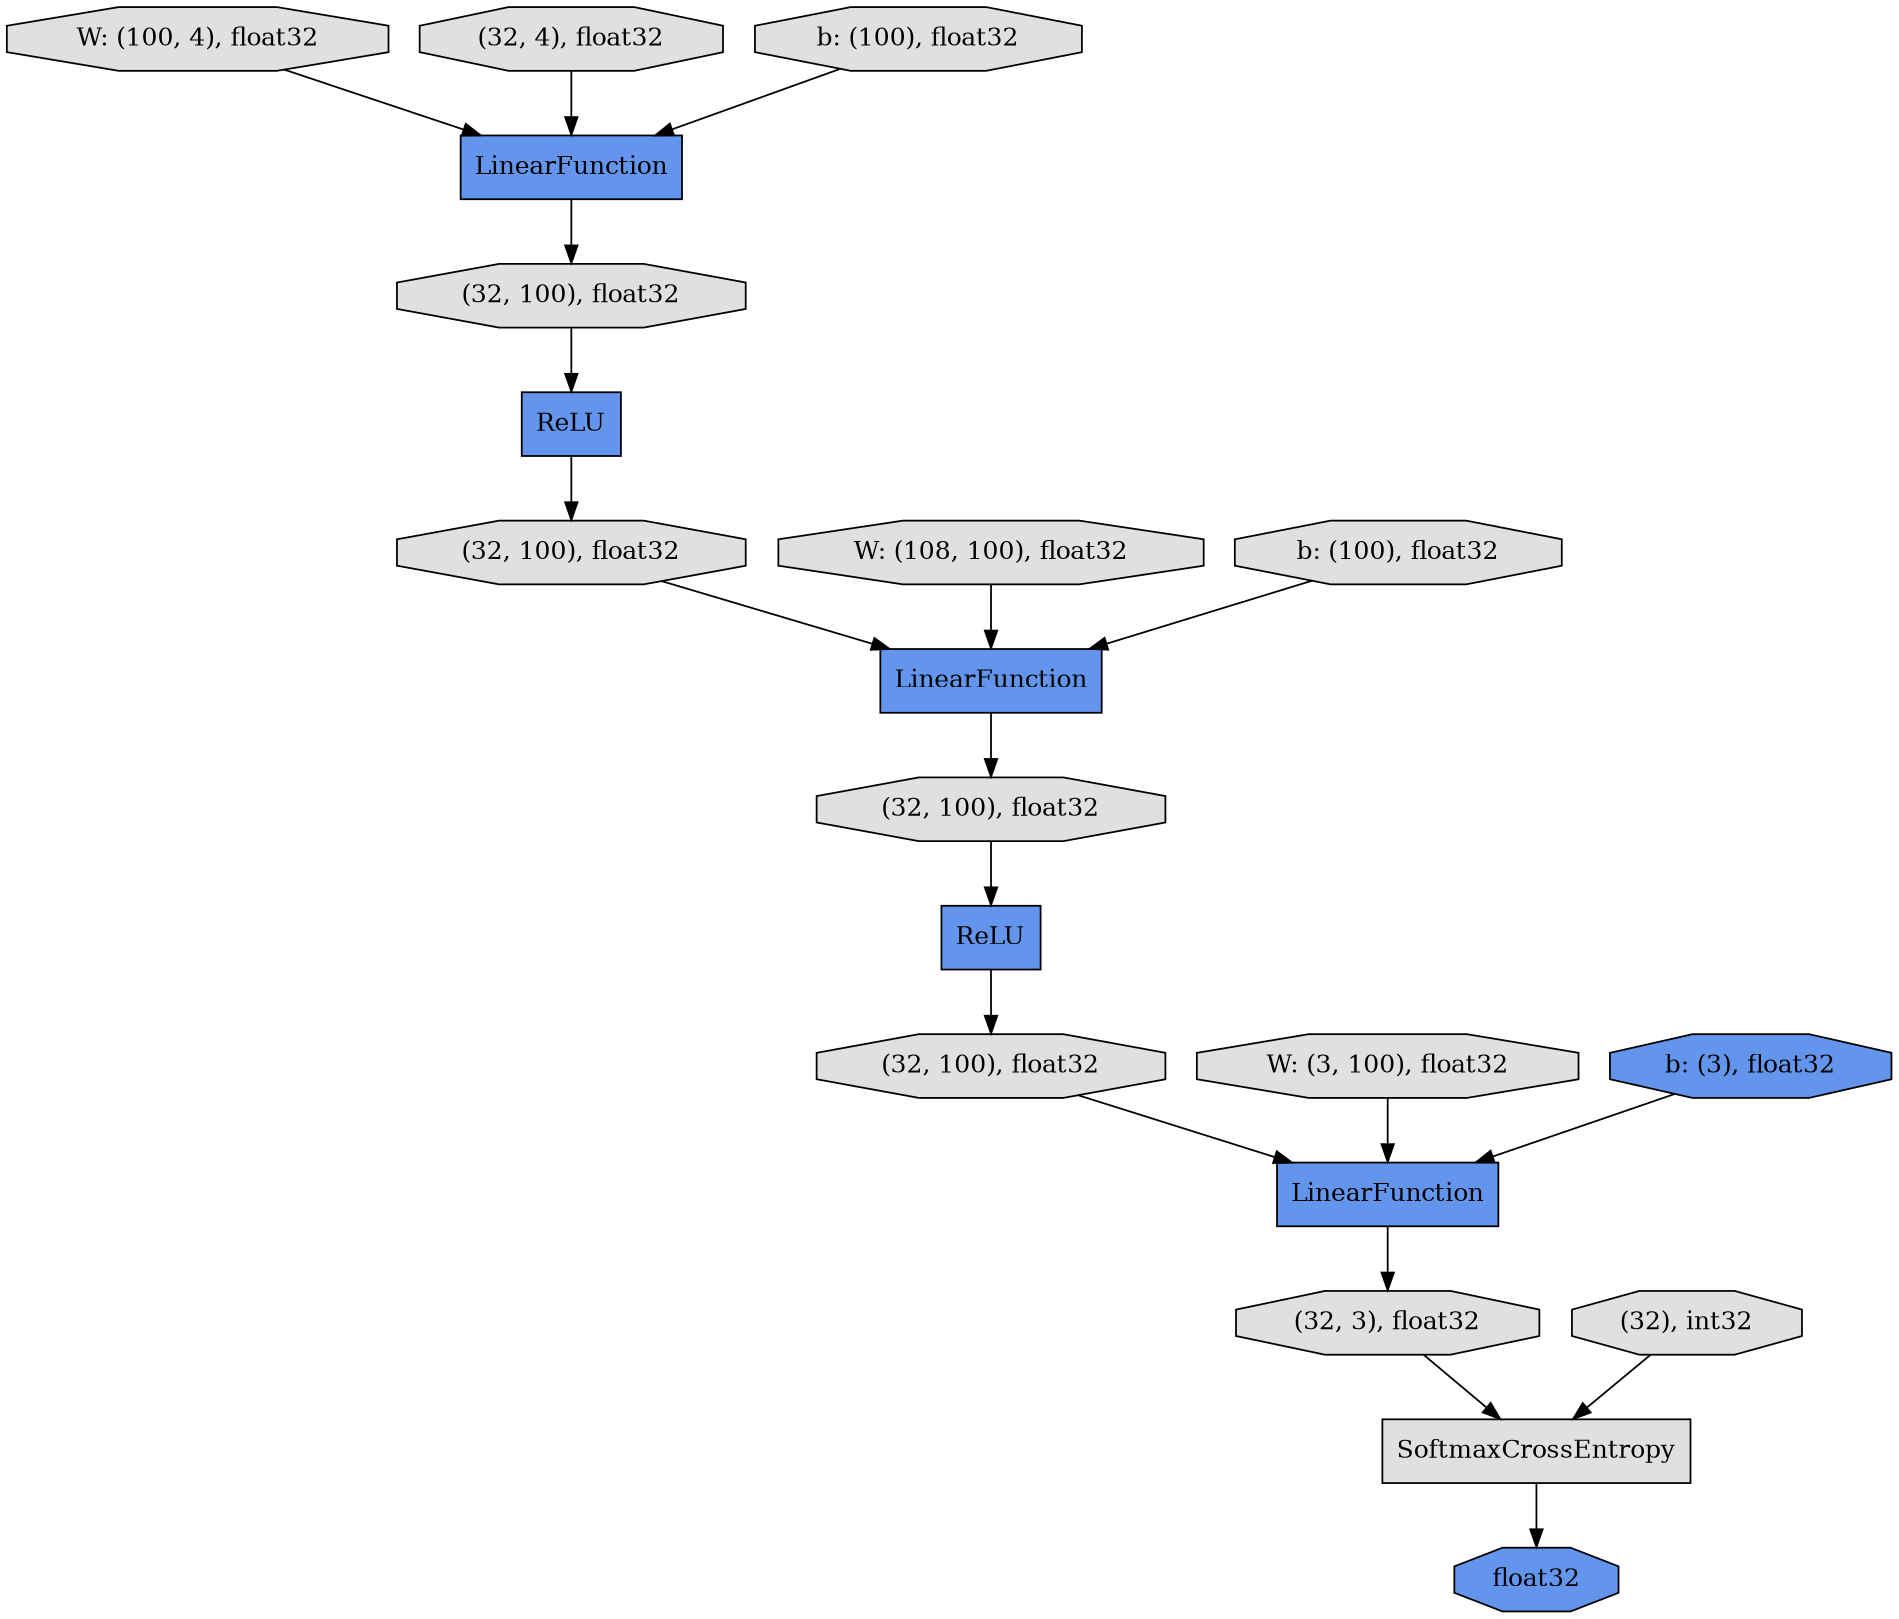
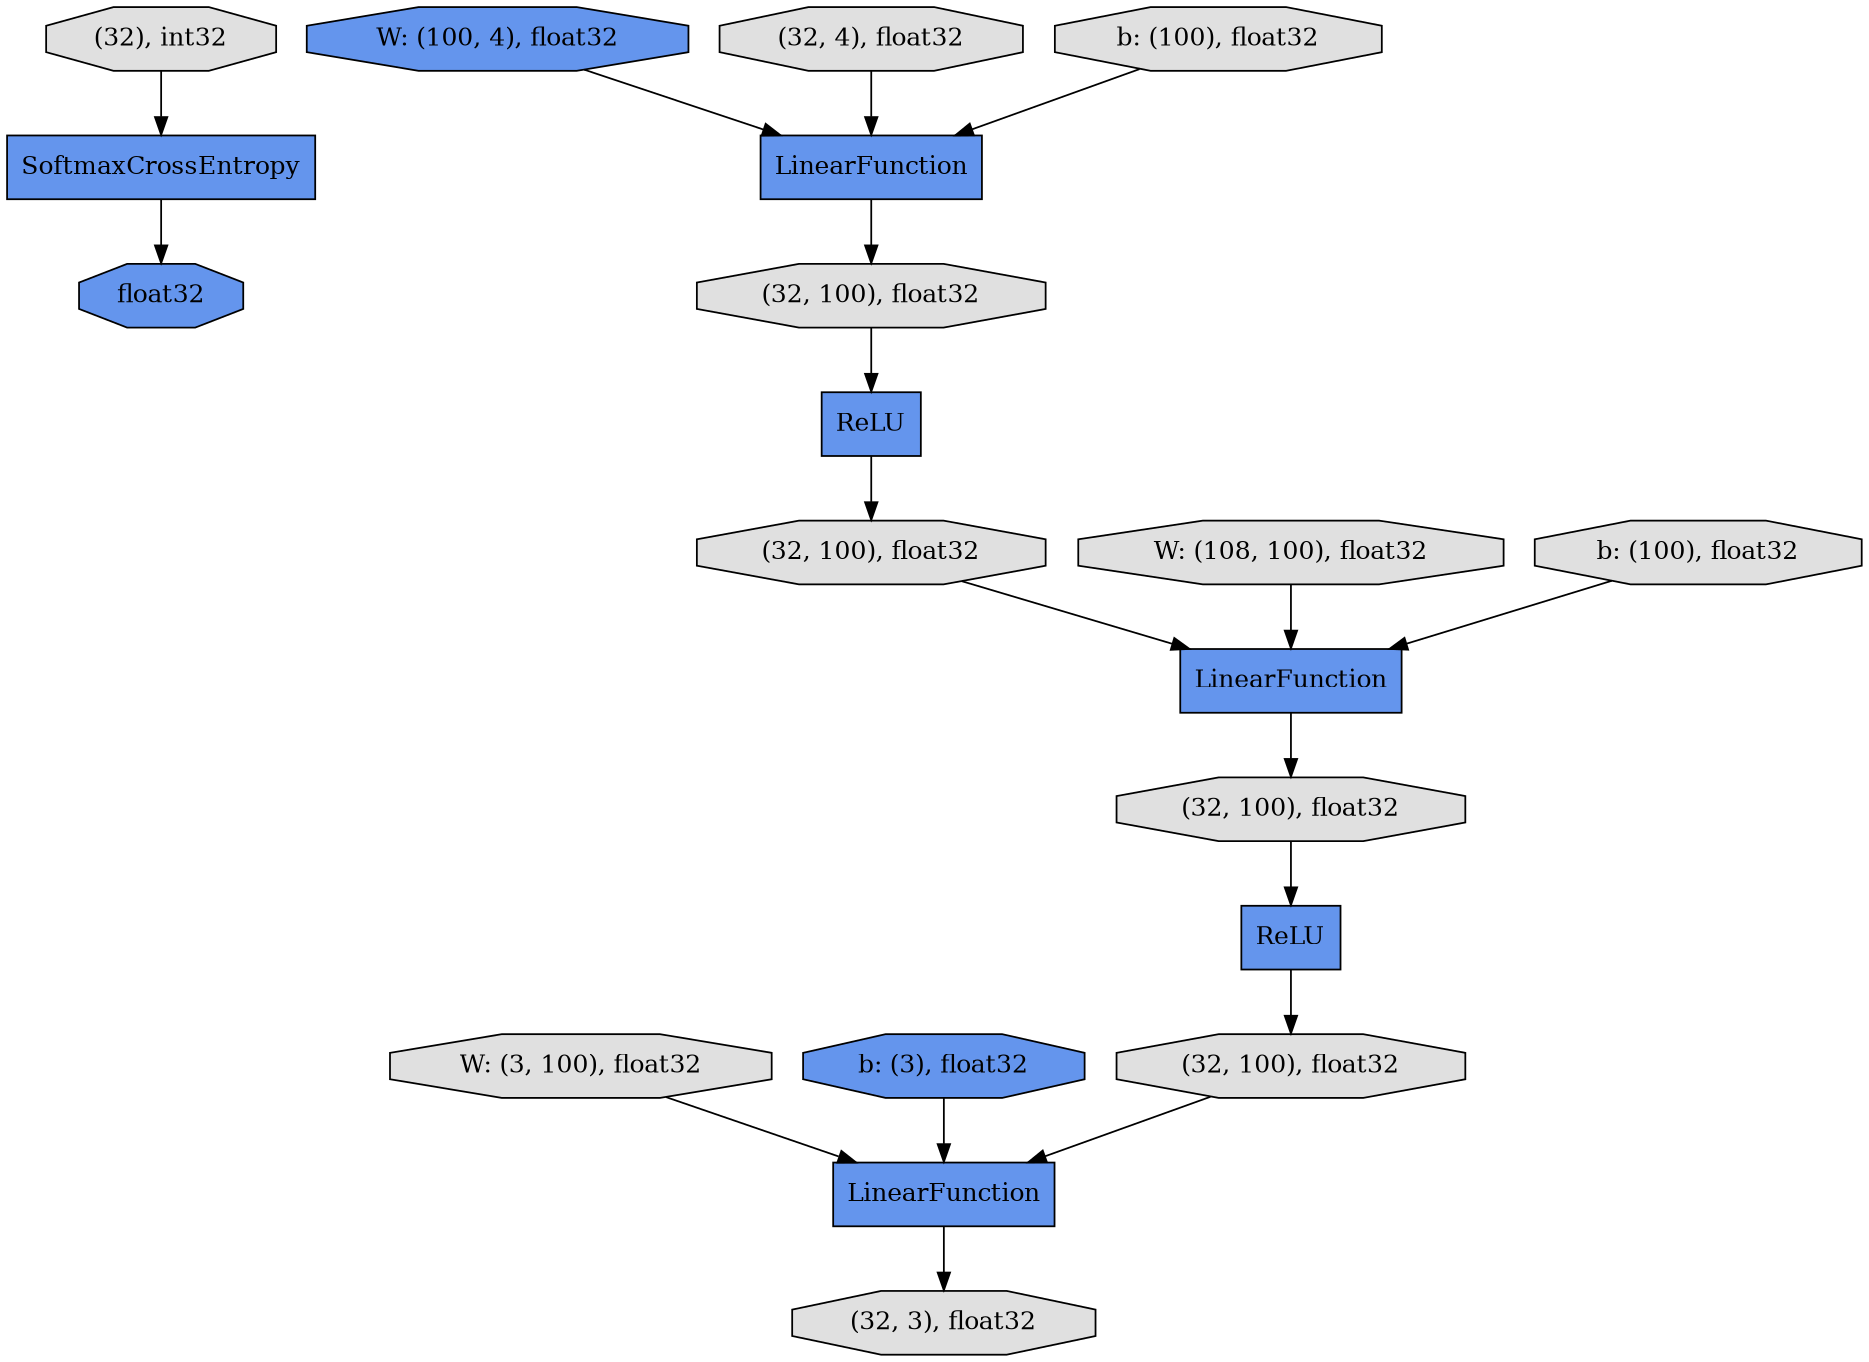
(198, 39) -> (498, 39)
(1455, 1381) -> none
(1536, 1451) -> (161, 167)
